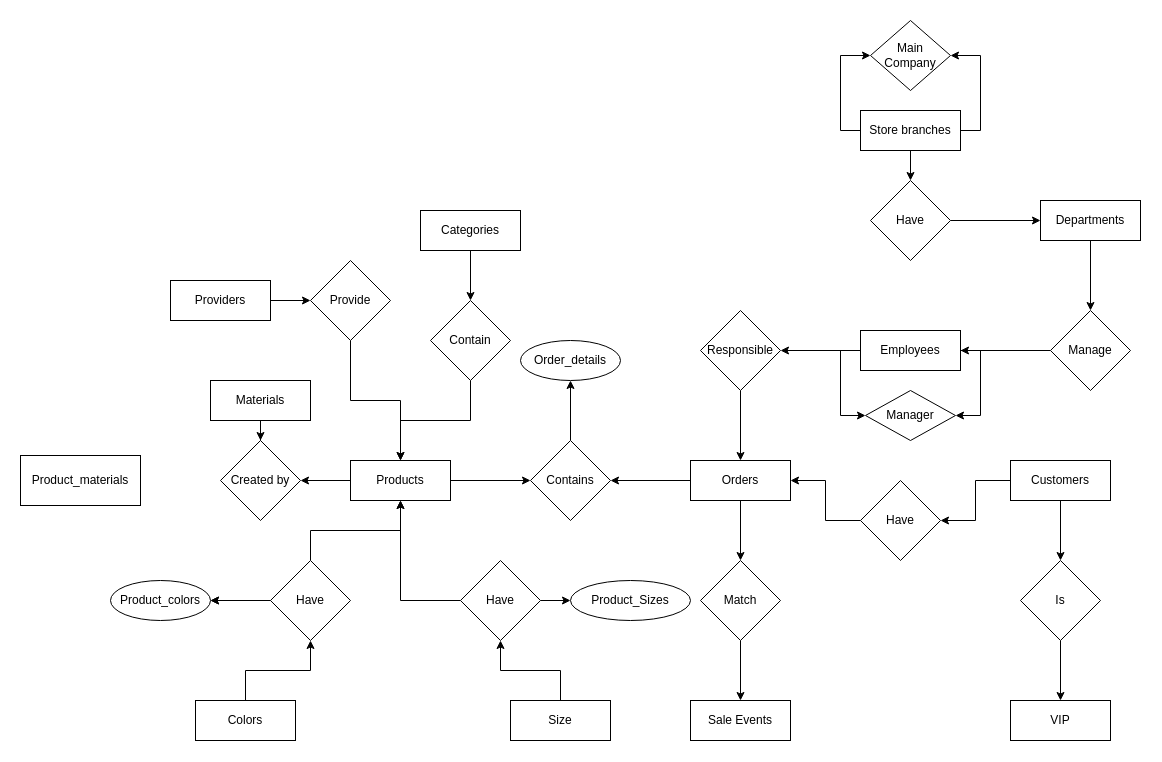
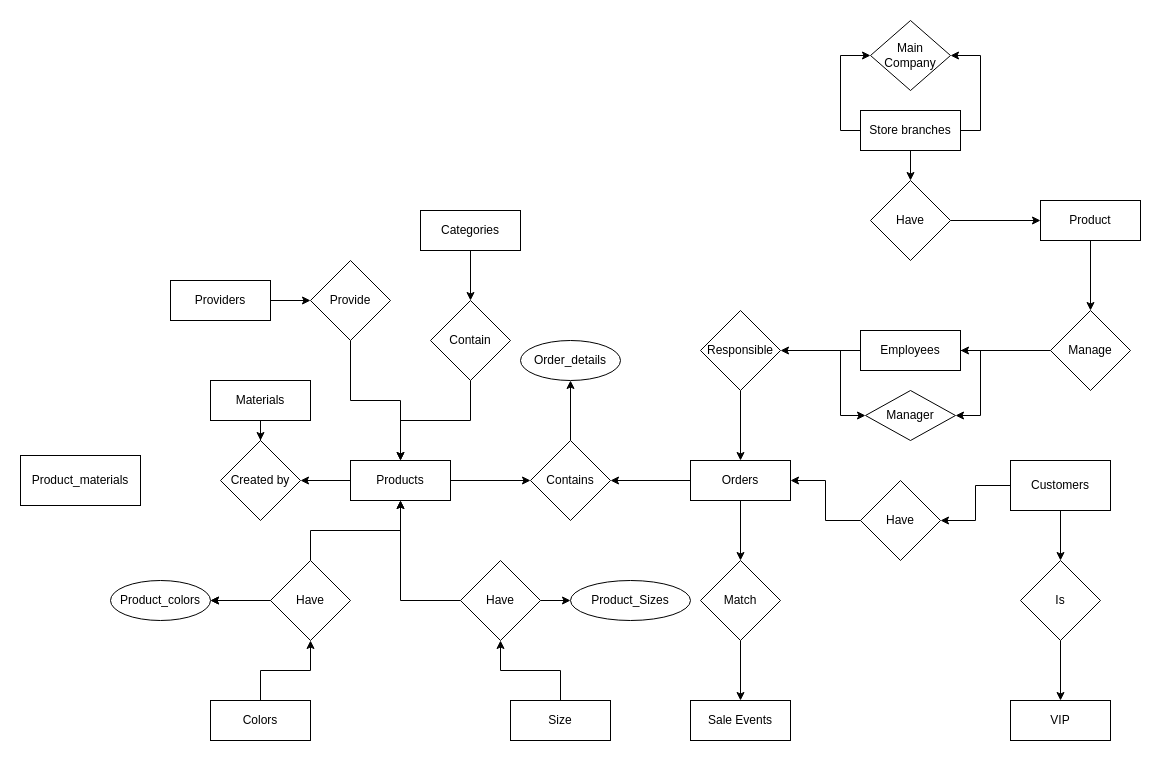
(1091, 221) -> (1091, 221)
(1061, 481) -> (1061, 486)
(246, 721) -> (261, 721)
